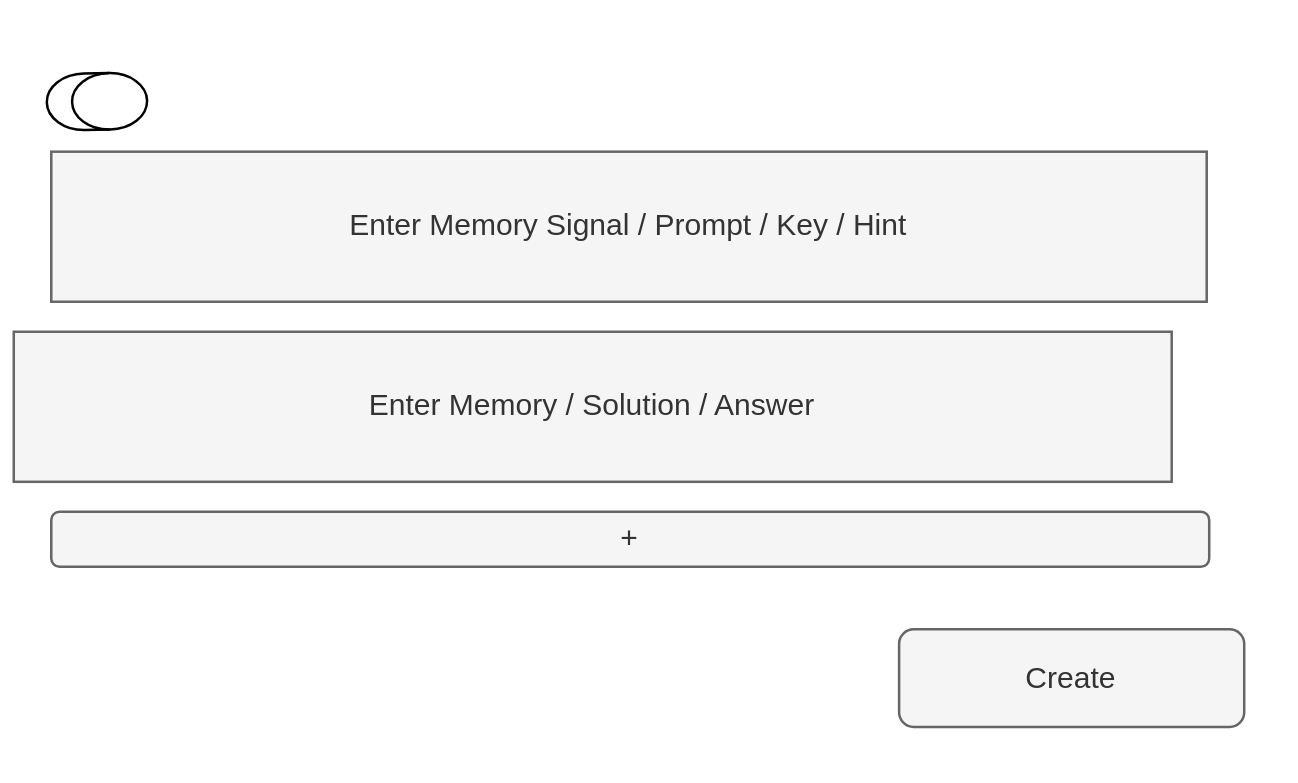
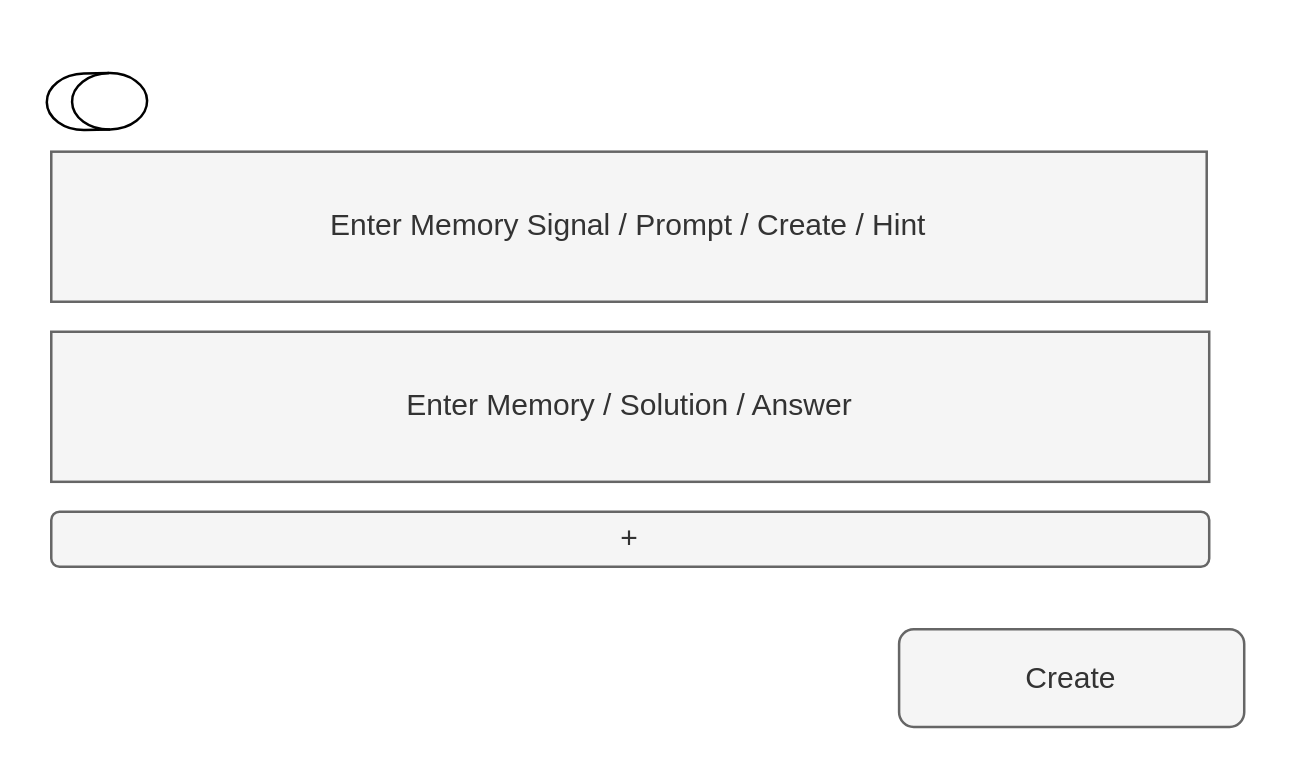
(629, 226) -> (629, 226)
(593, 407) -> (630, 407)
